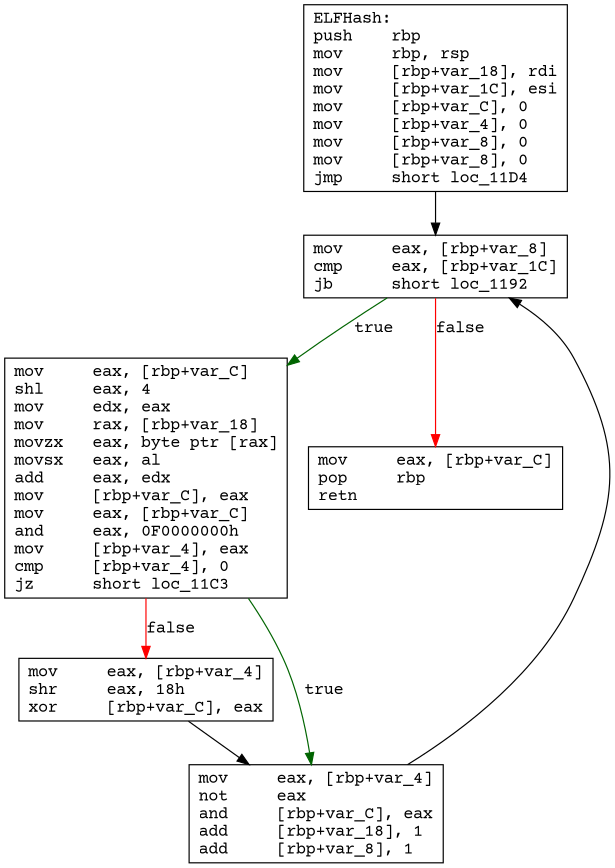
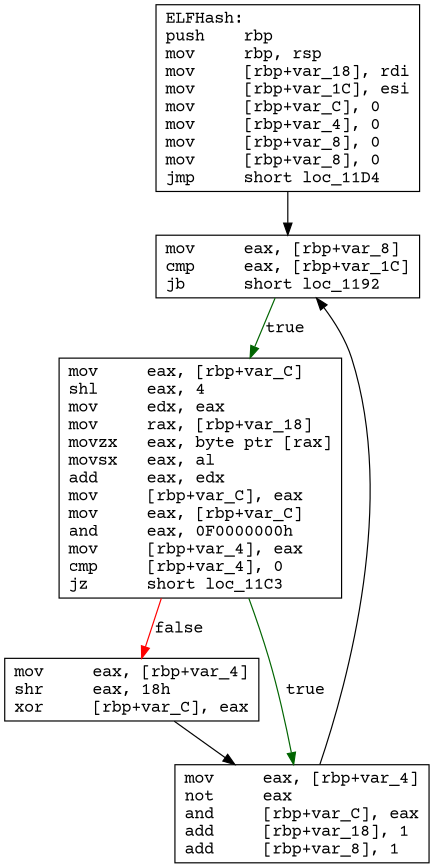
(436, 478) -> none
